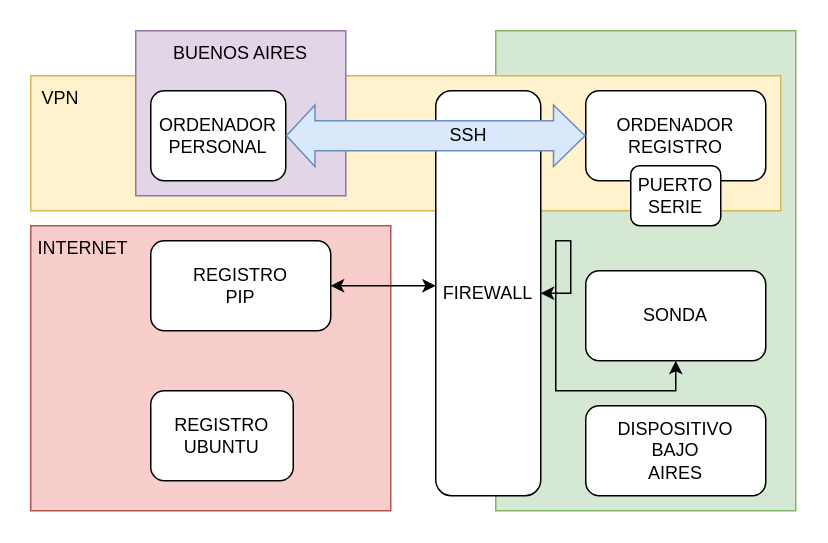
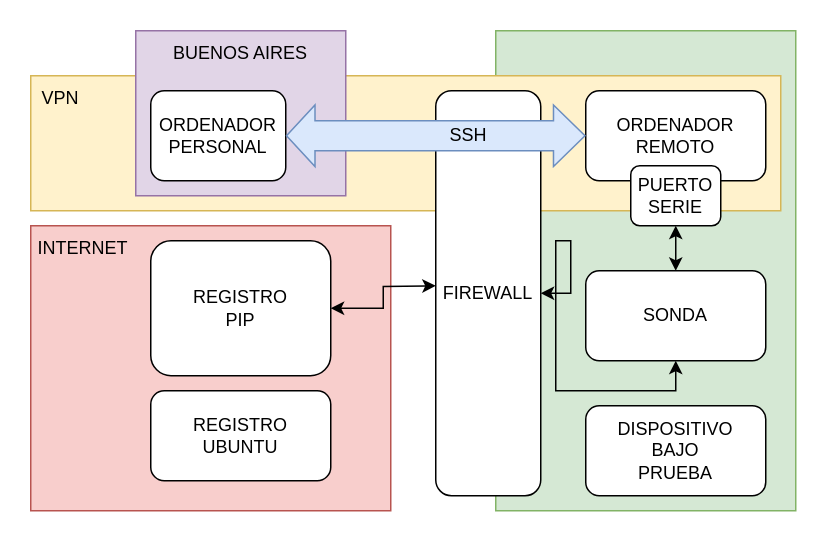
(676, 136) -> (676, 136)
none -> (676, 249)
(241, 286) -> (241, 308)
(222, 436) -> (241, 436)
(676, 451) -> (676, 451)
